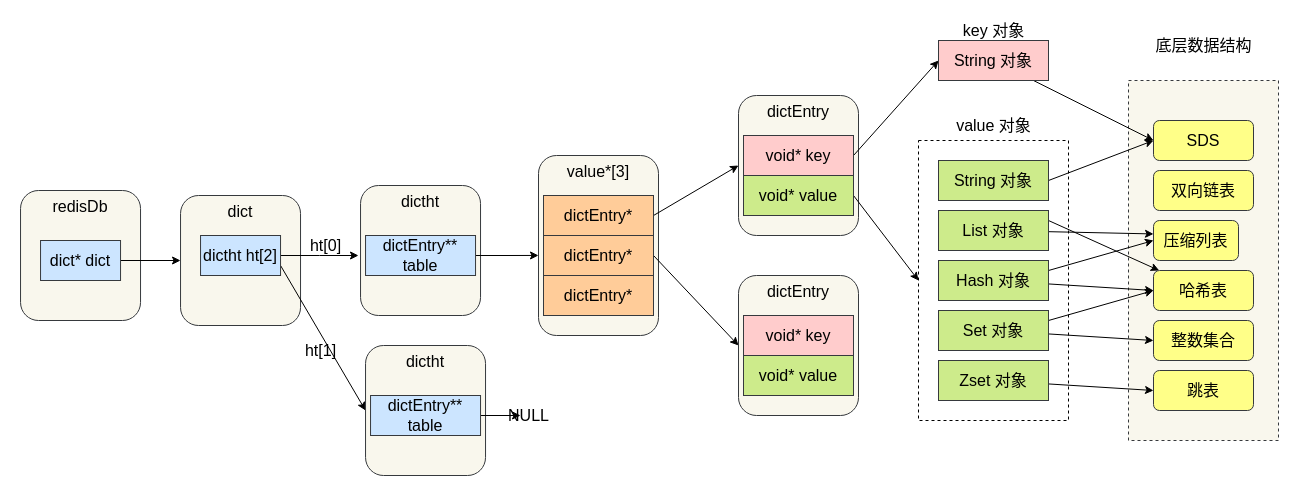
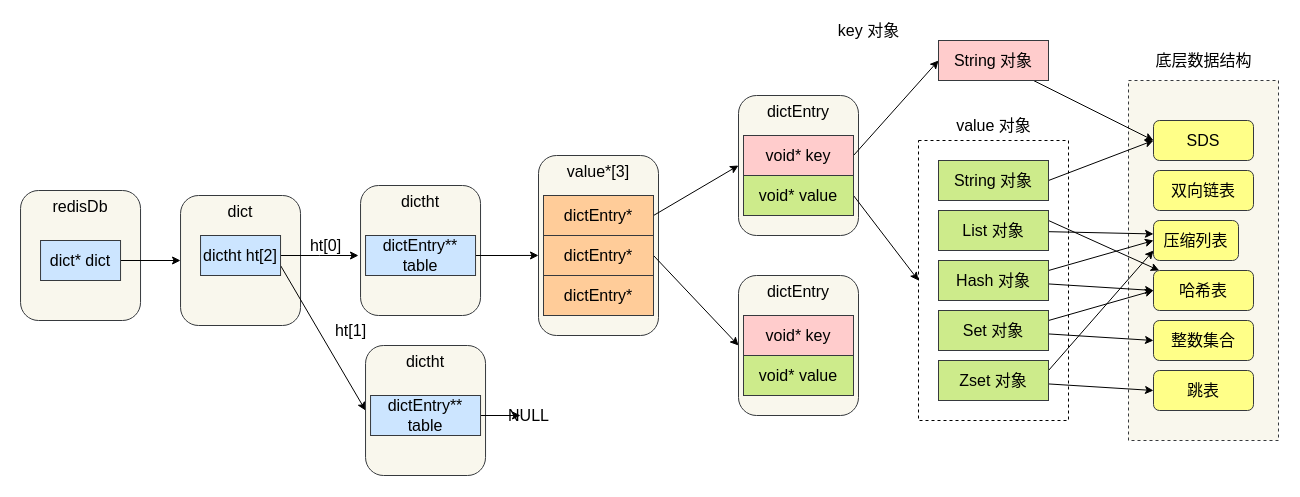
(994, 31) -> (869, 31)
(1204, 46) -> (1204, 61)
none -> (1099, 313)
(321, 351) -> (351, 331)
